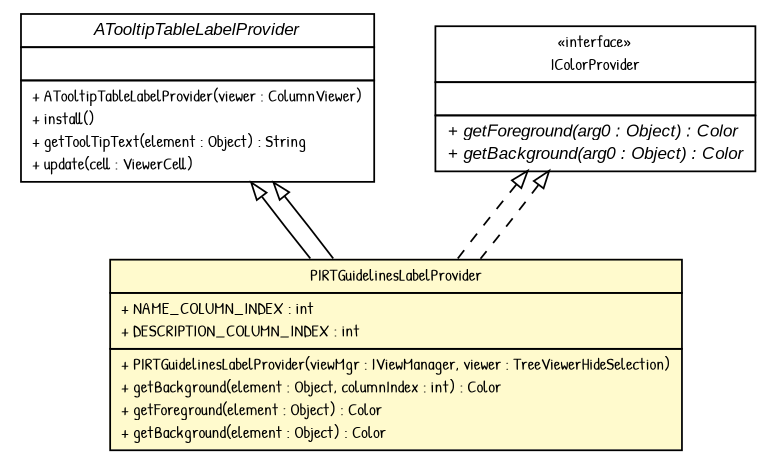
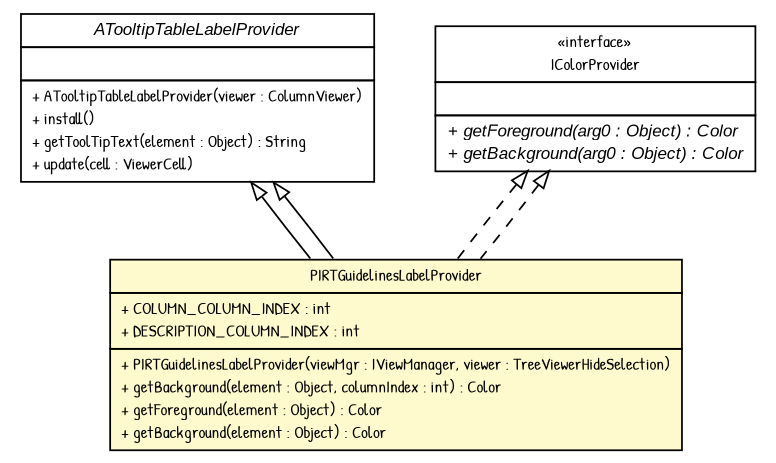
(218, 309) -> (226, 309)
